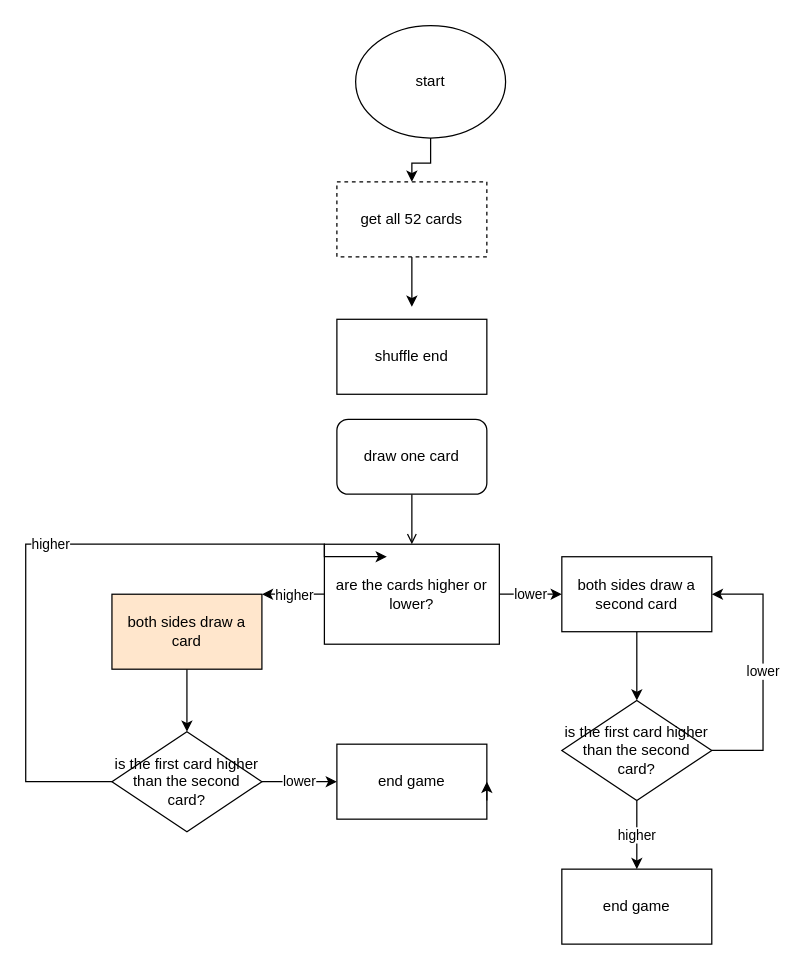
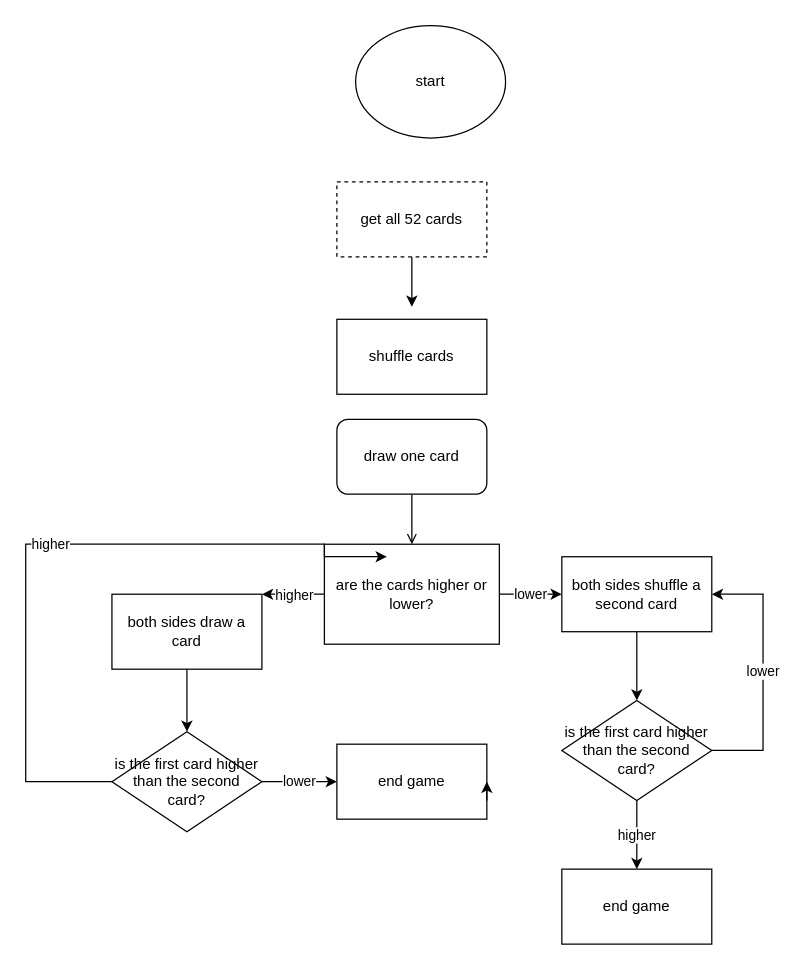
(430, 163) -> none
(412, 357) -> (412, 357)
(637, 594) -> (637, 594)
(187, 632) -> (187, 632)
